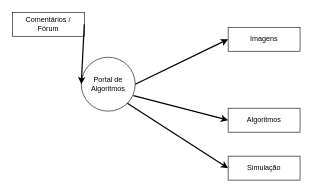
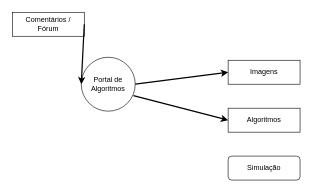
(264, 39) -> (264, 72)
(175, 134) -> none
(264, 168) -> (264, 168)
